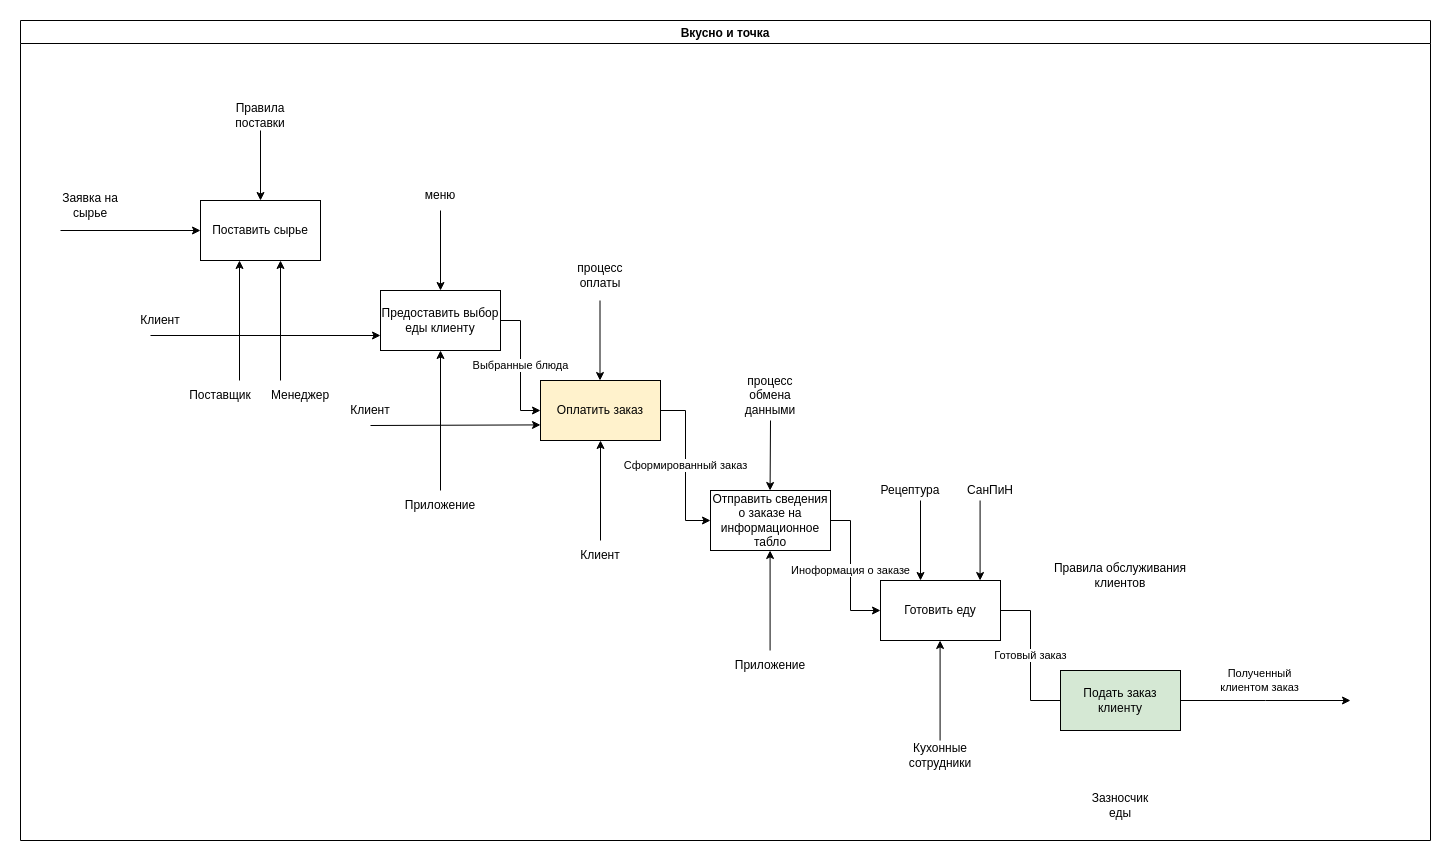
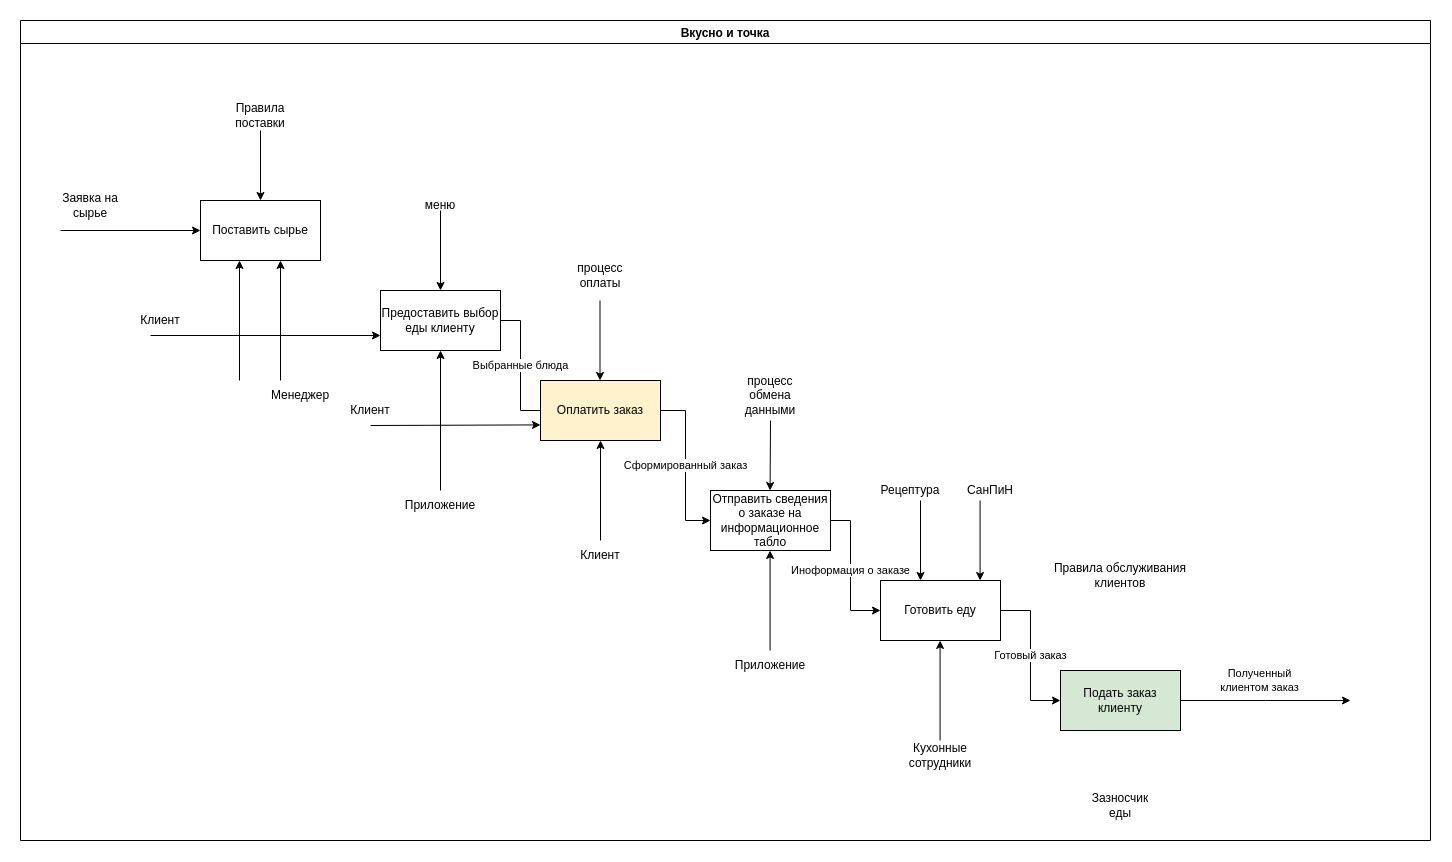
(441, 196) -> (441, 206)
(221, 396) -> none
(532, 411) -> (535, 411)
(1055, 701) -> (1052, 701)
